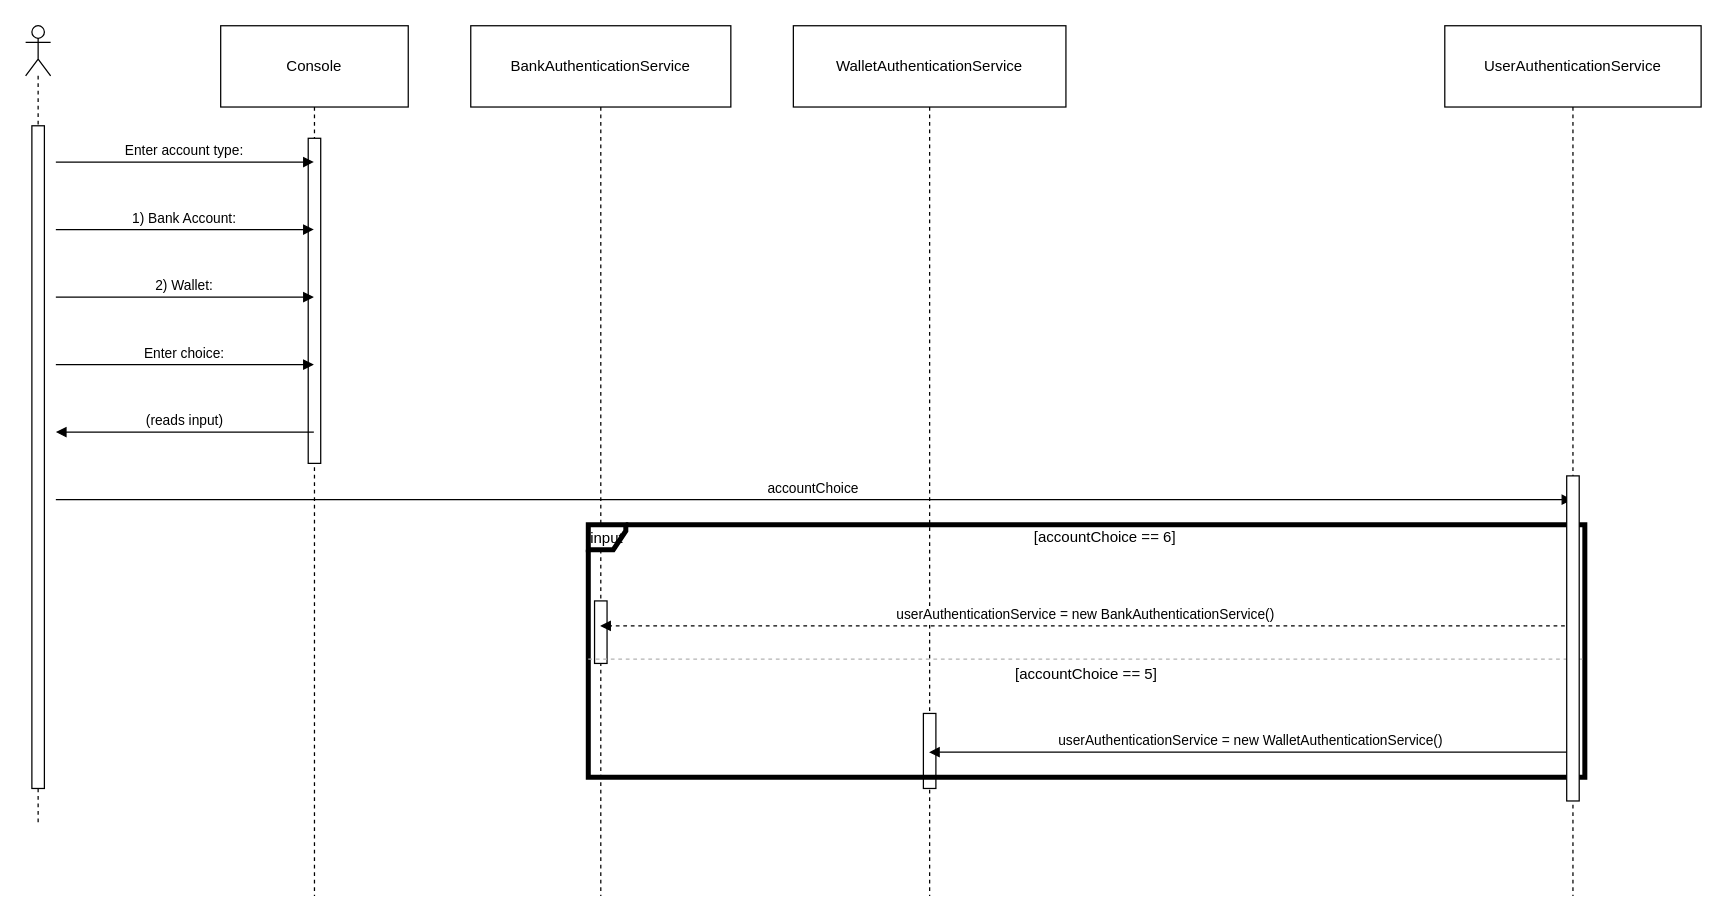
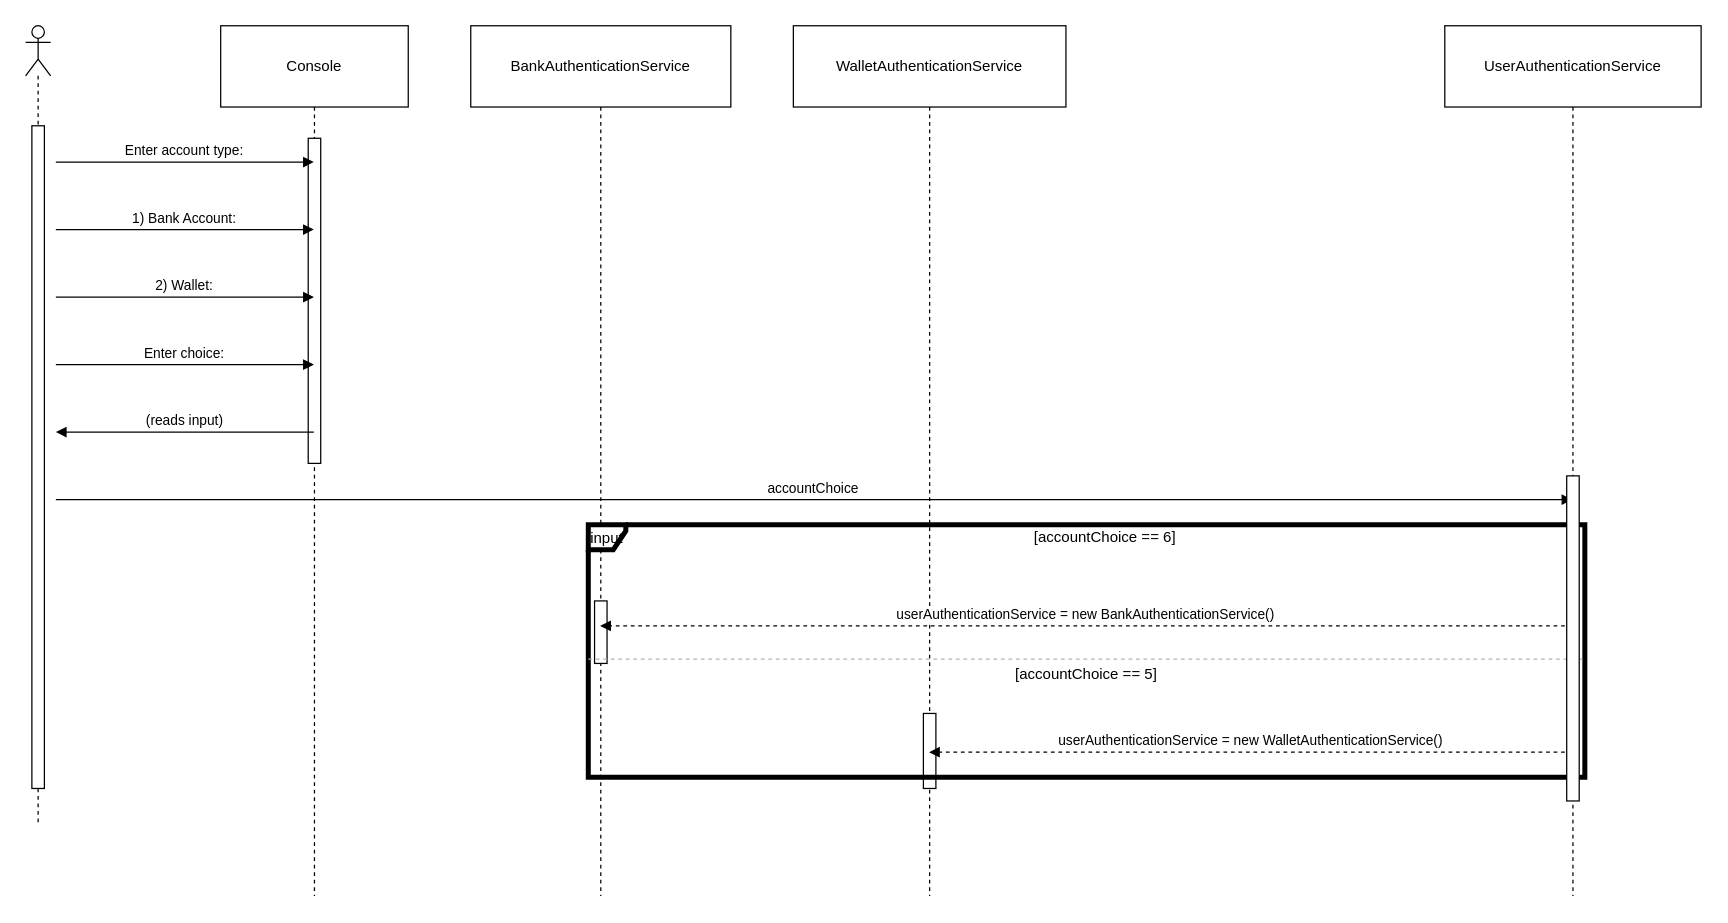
(1253, 752) -> (1253, 752)
